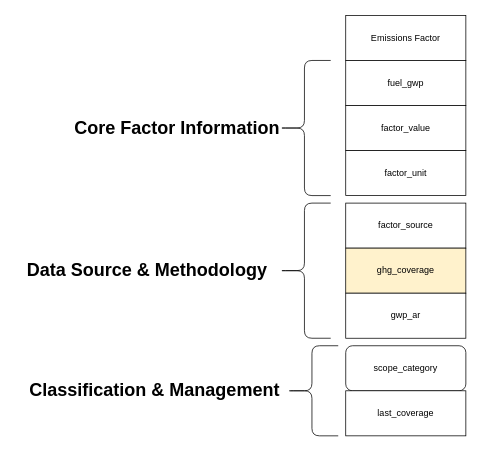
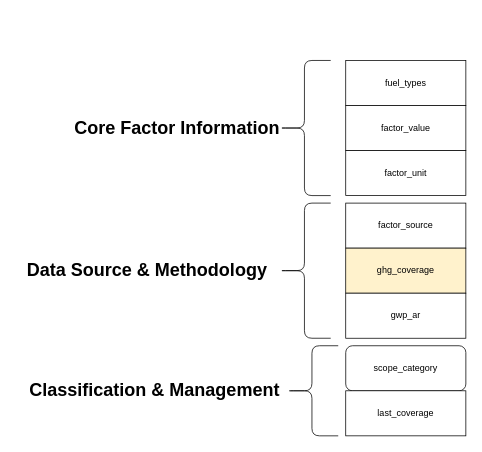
(405, 38) -> none
(405, 83) -> (405, 83)
